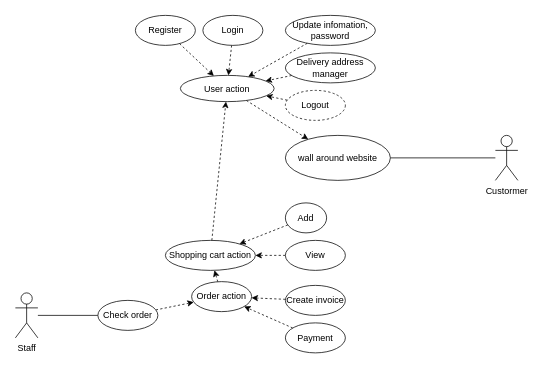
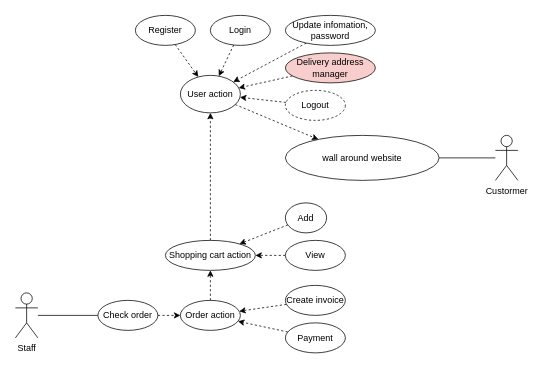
(233, 30) -> (240, 30)
(330, 68) -> (330, 68)
(227, 89) -> (210, 94)
(338, 158) -> (362, 158)
(222, 297) -> (210, 315)
